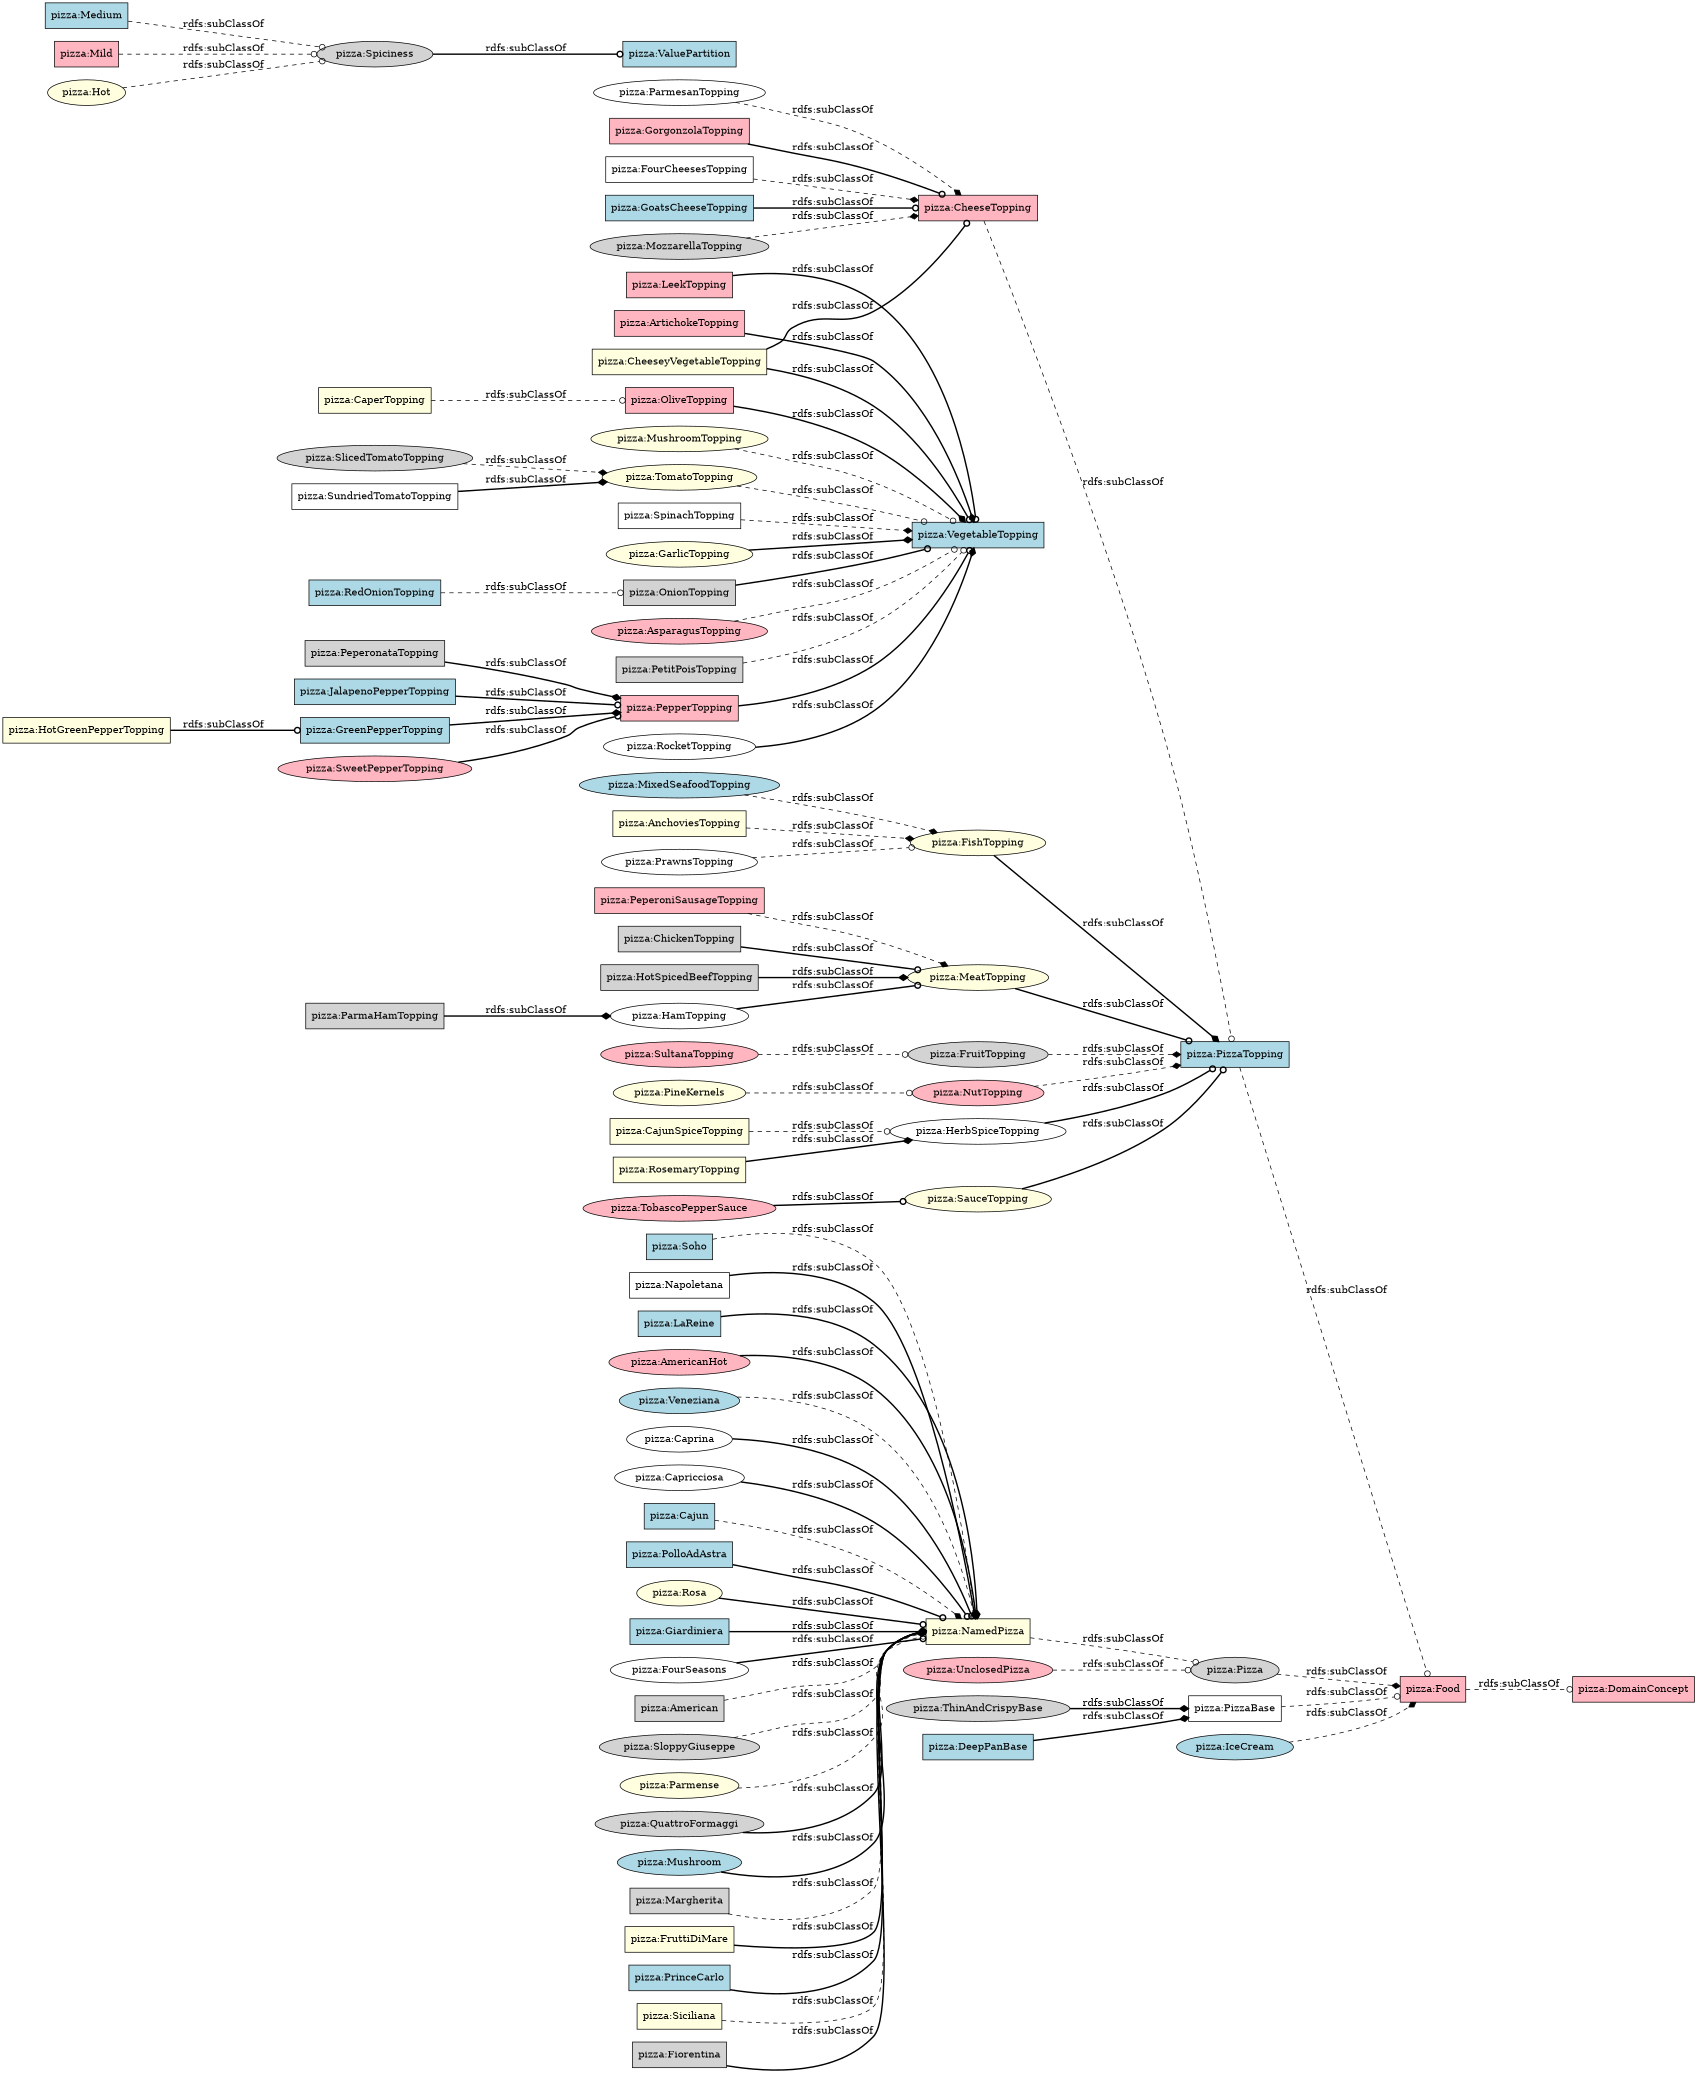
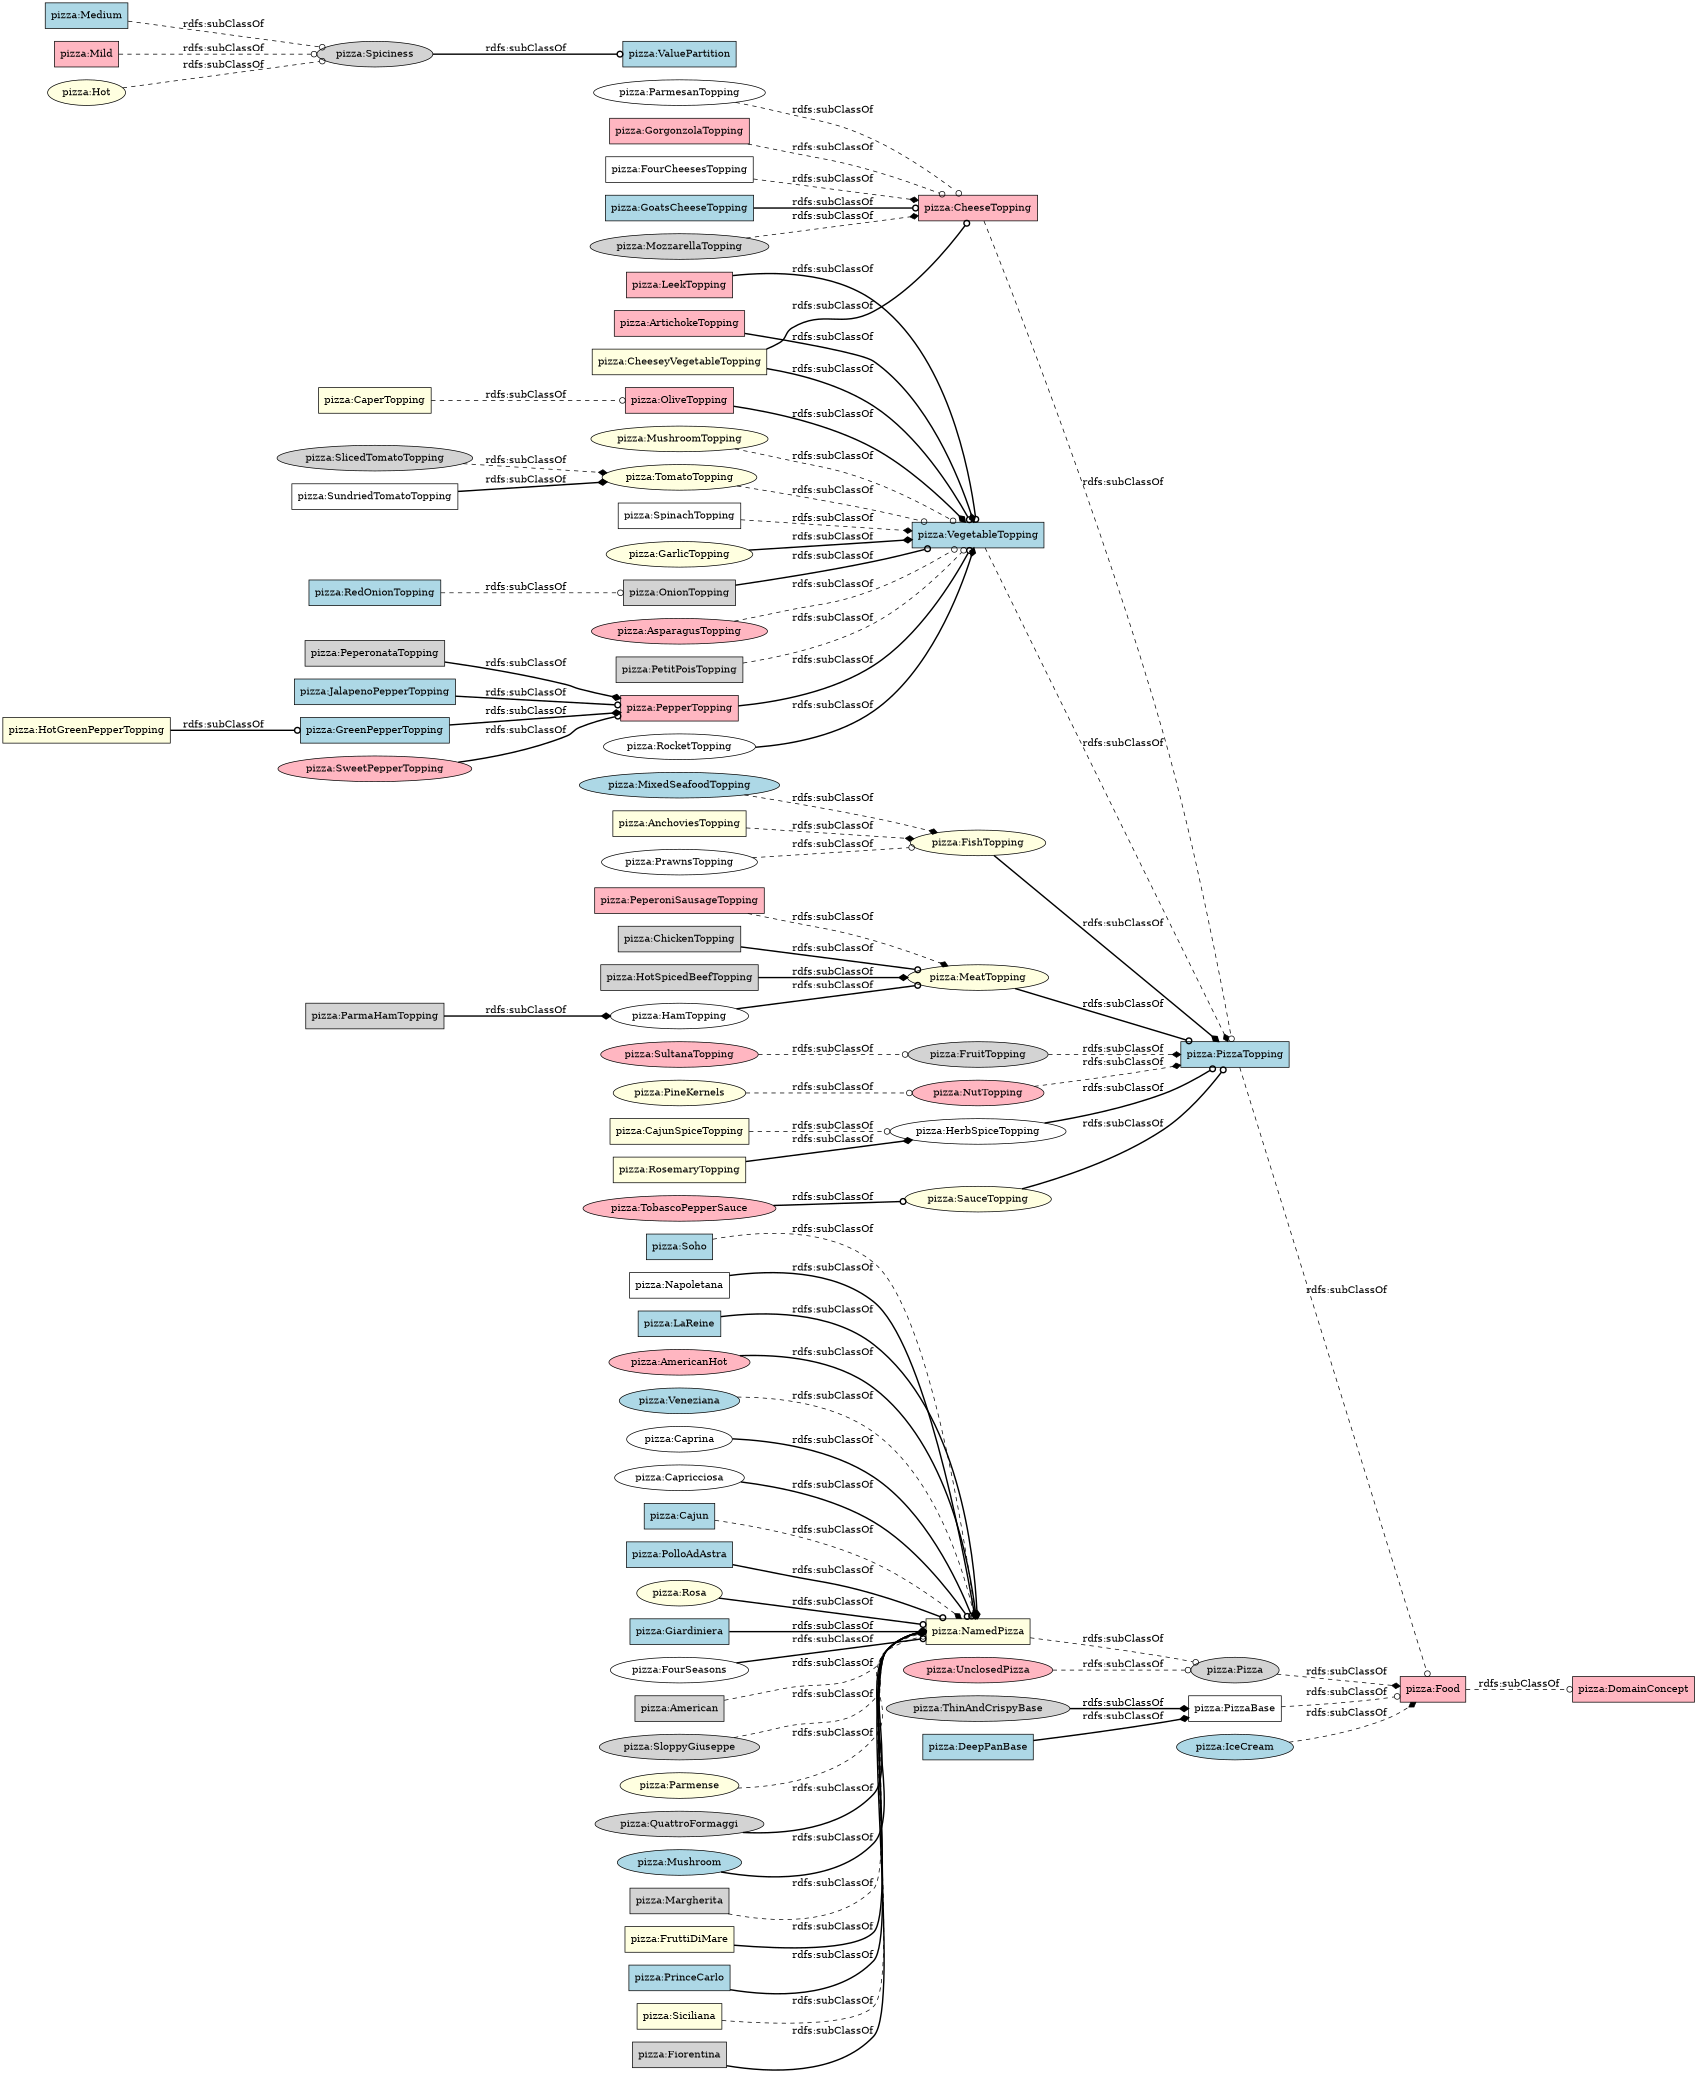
(851, 130) -> (851, 130)
(845, 163) -> (845, 163)
none -> (1105, 791)
